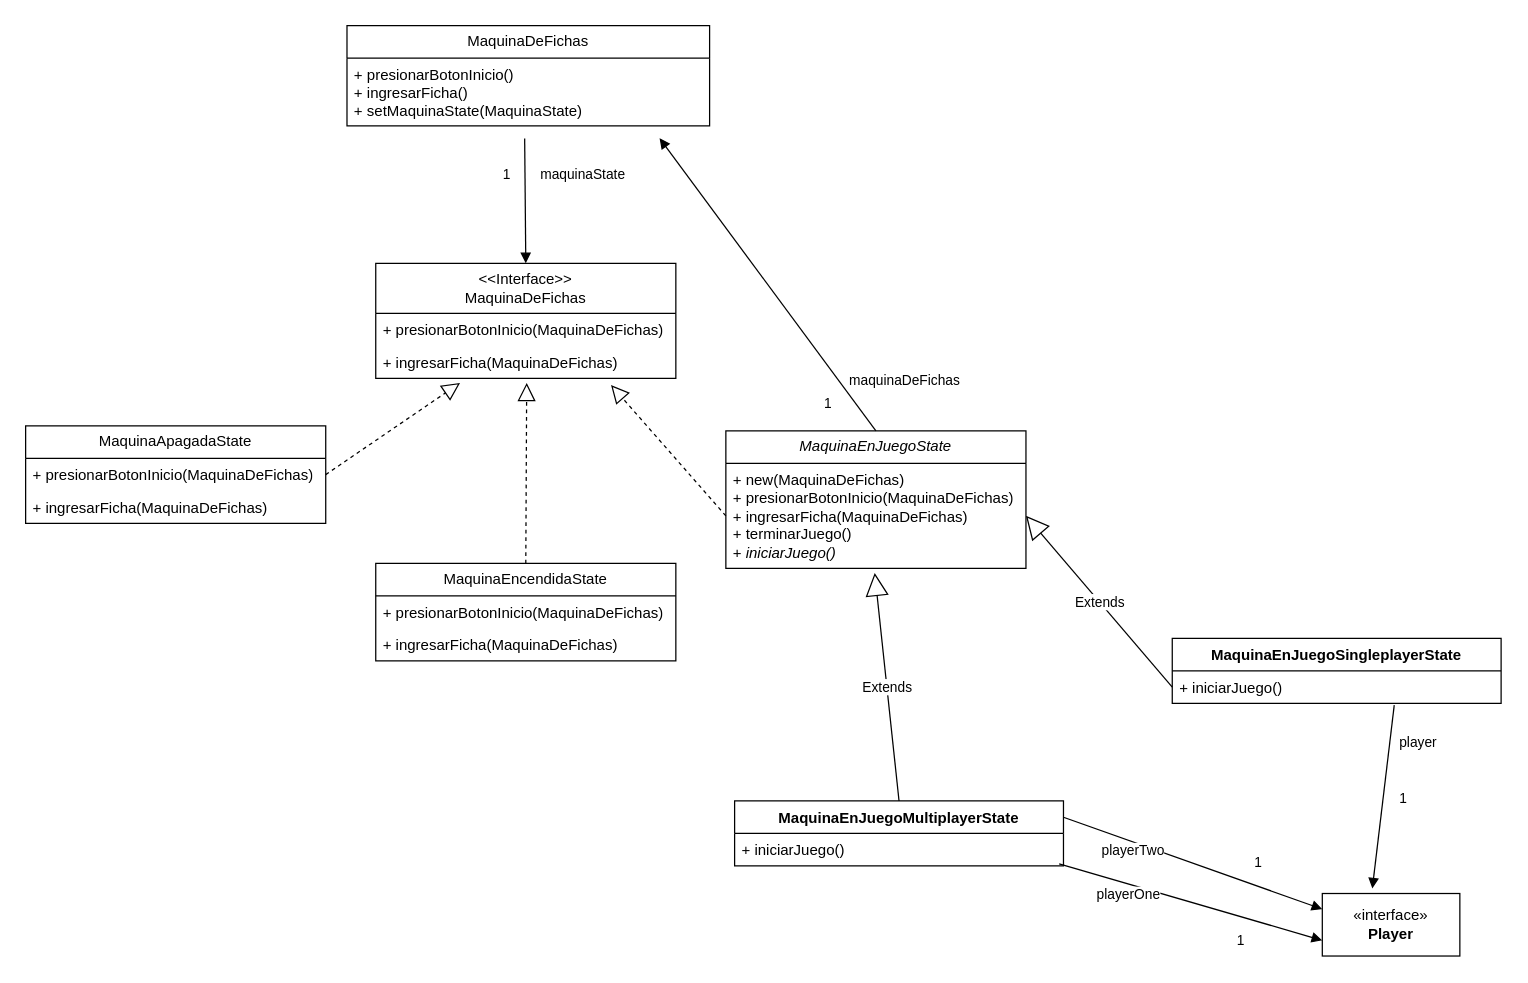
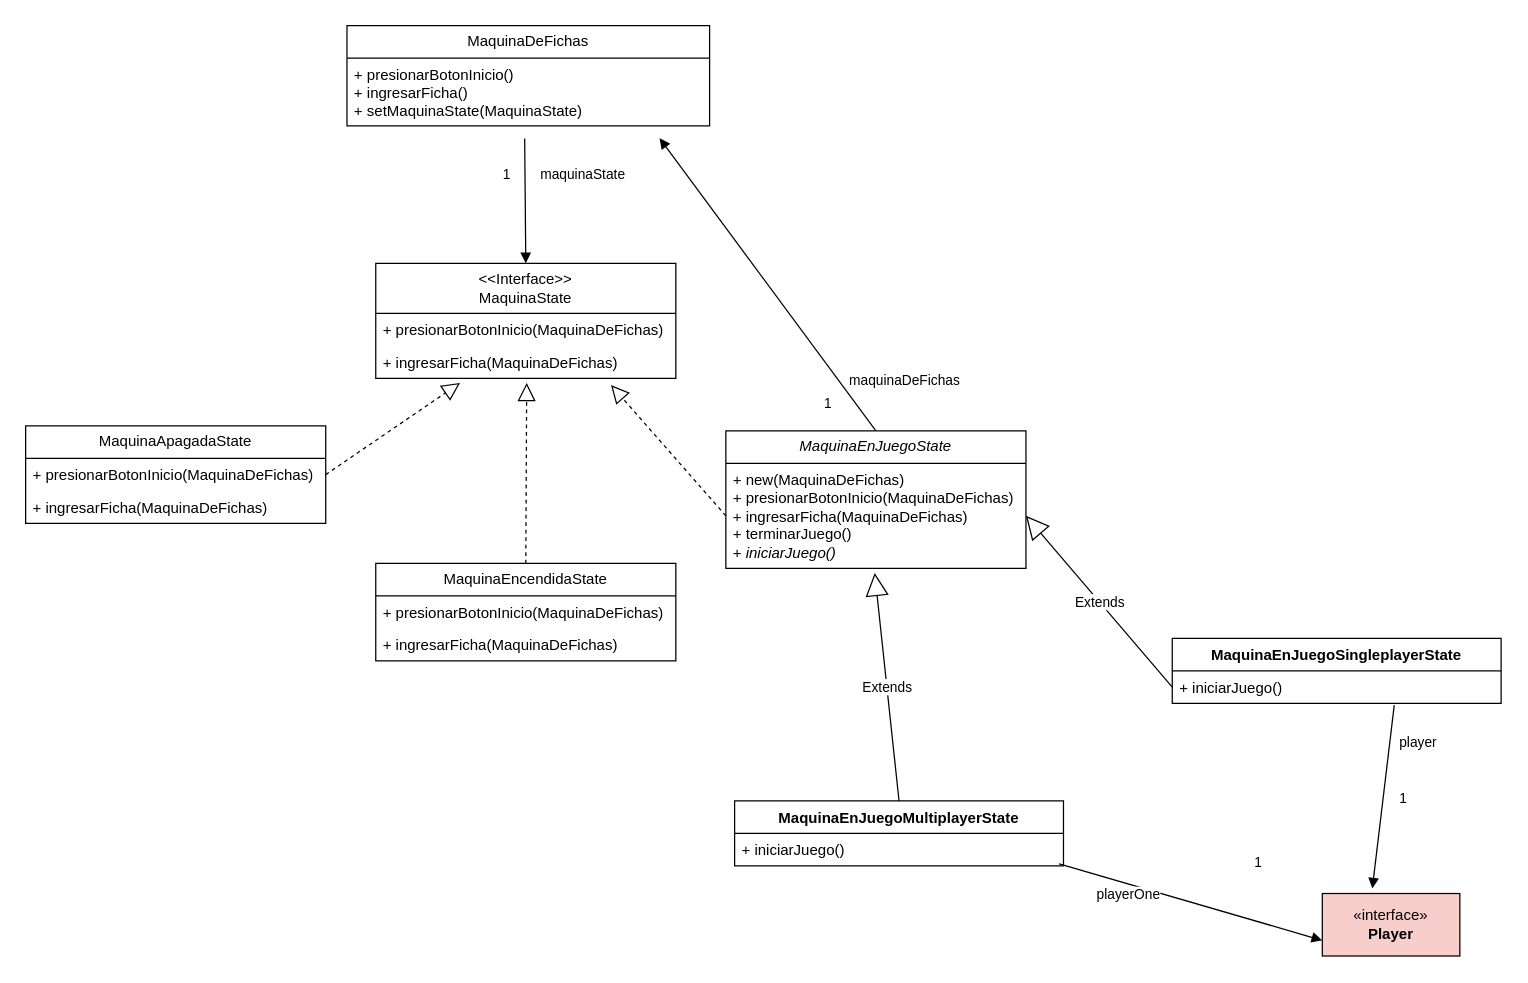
(526, 288) -> (526, 288)
(1188, 861) -> none
(1391, 924) -> (1391, 924)
